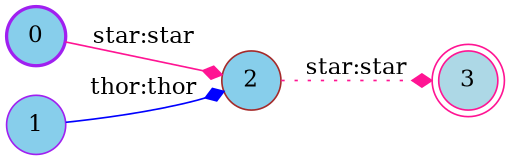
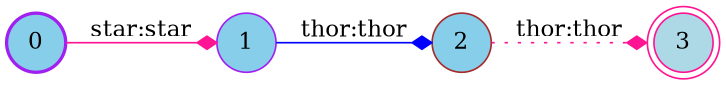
(134, 56) -> (131, 43)
(357, 68) -> (569, 30)
